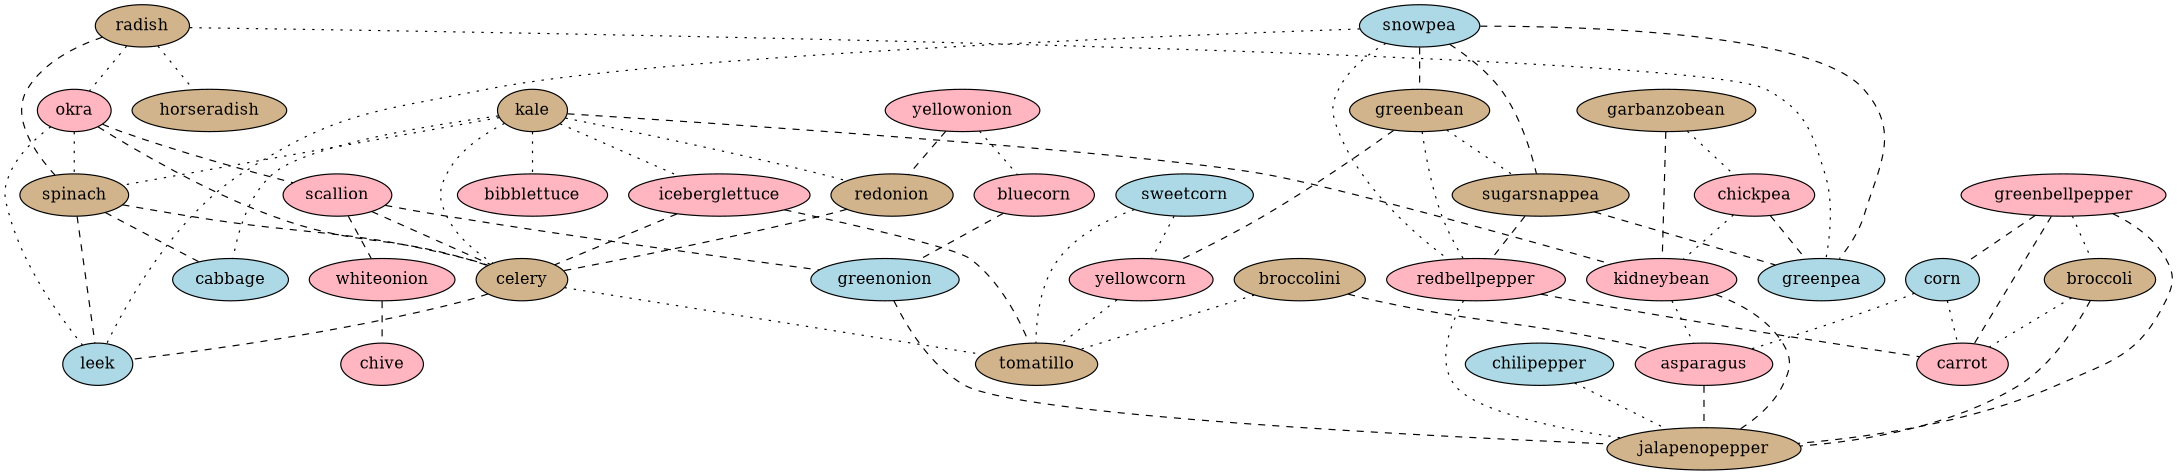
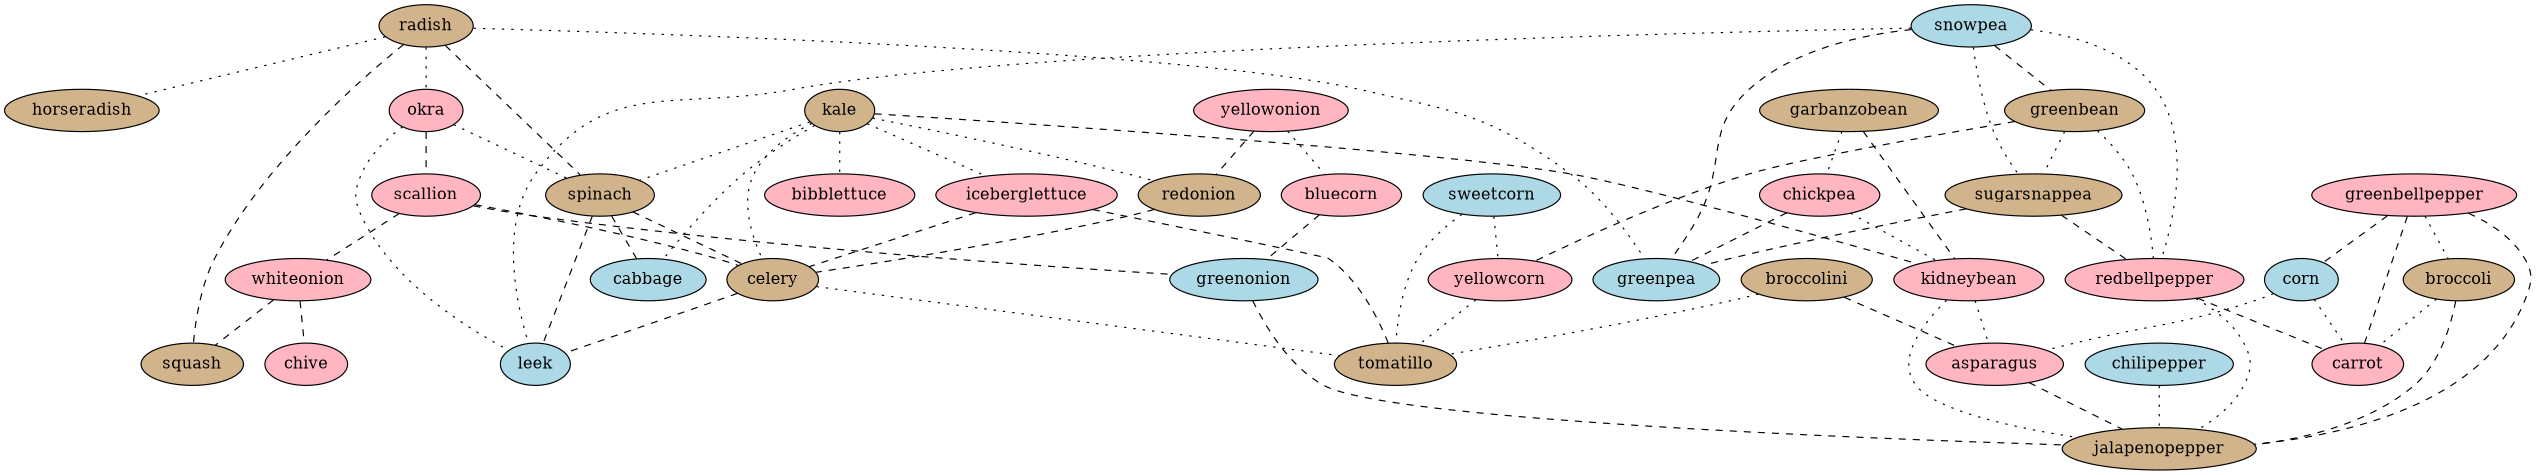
(1507, 99) -> (1987, 114)
(284, 220) -> none
(1788, 353) -> (1946, 405)
none -> (192, 364)
